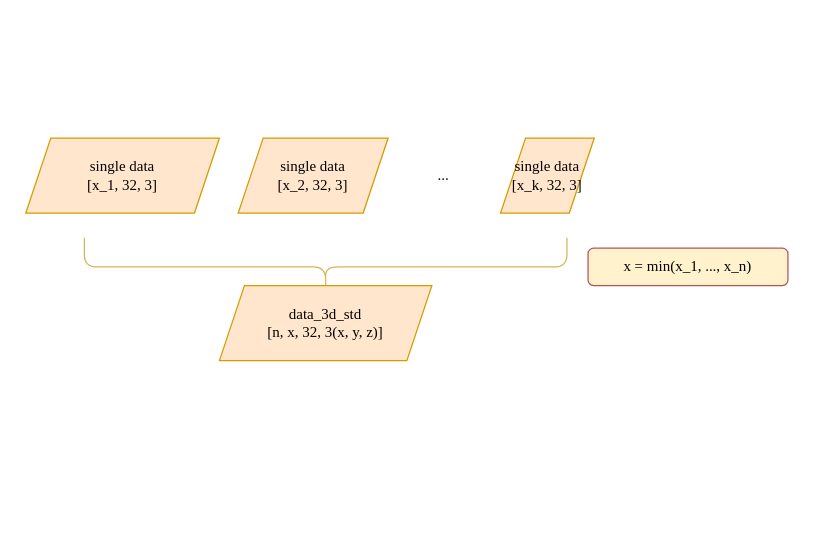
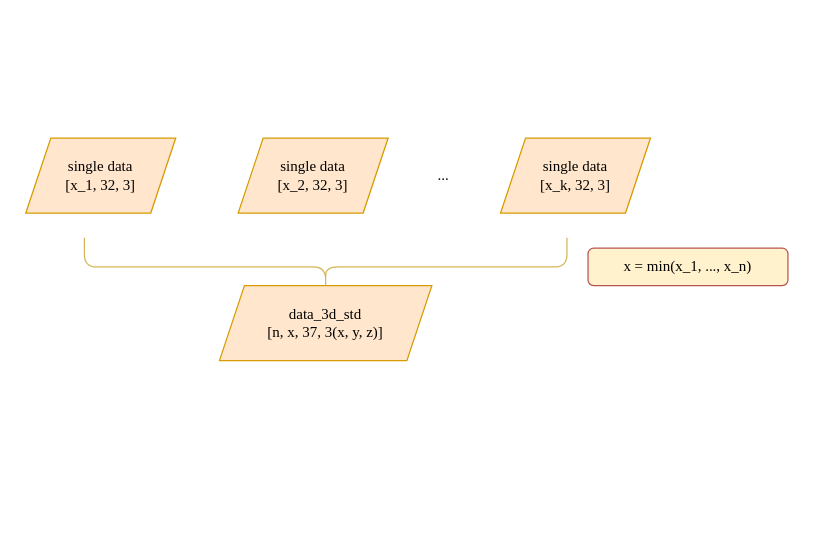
(123, 176) -> (101, 176)
(548, 176) -> (576, 176)
(326, 323) -> (326, 323)
